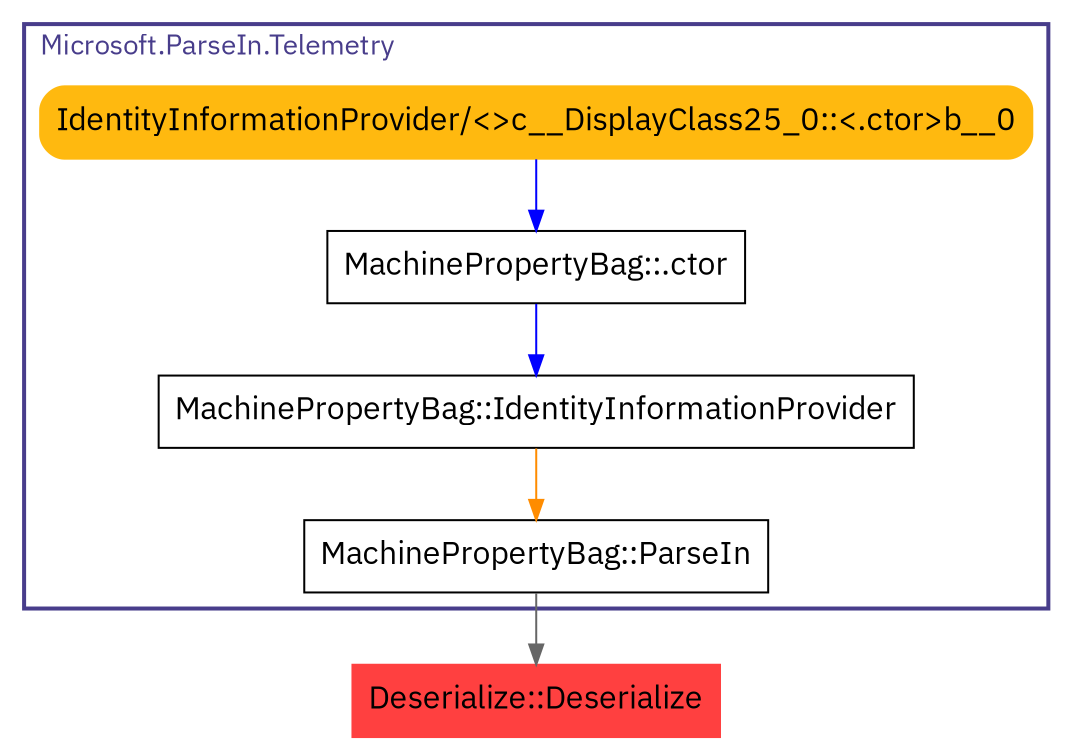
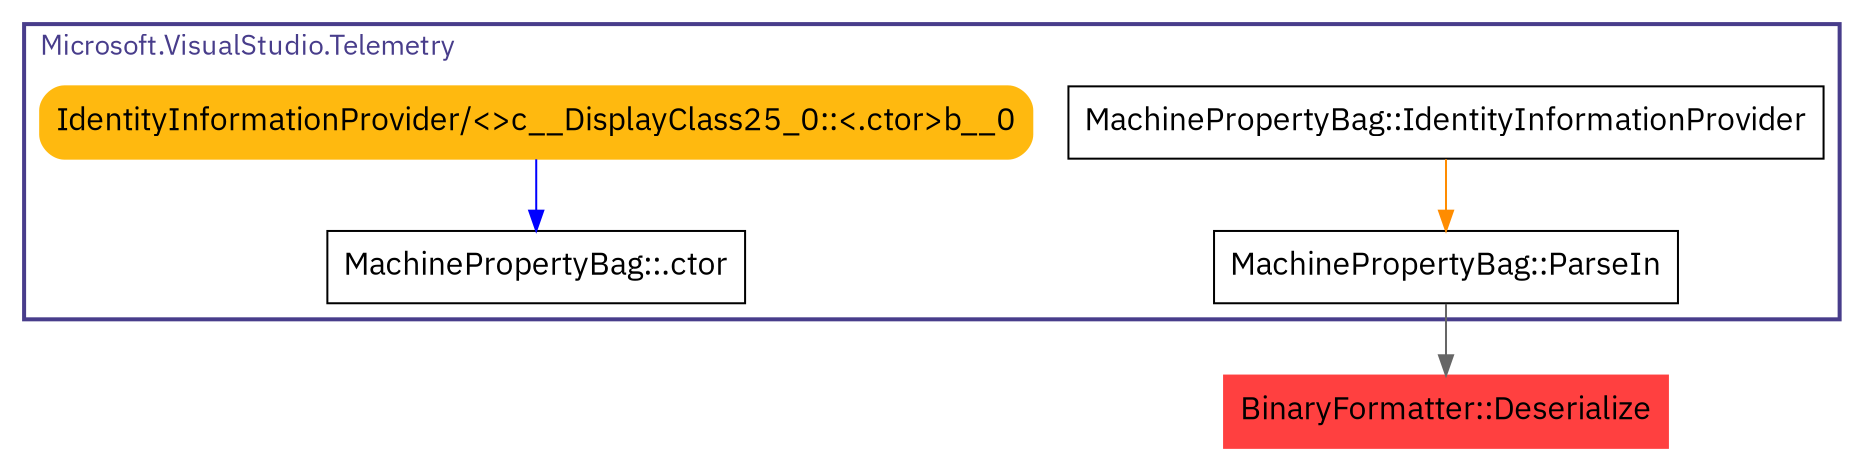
(218, 47) -> (248, 47)
(536, 330) -> none
(536, 701) -> (1446, 412)
